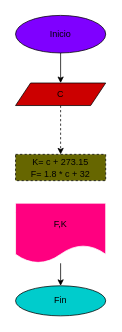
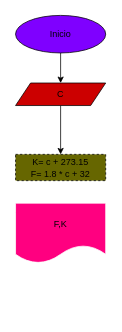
(60, 128) -> (60, 128)
(60, 271) -> none
(60, 300) -> none
